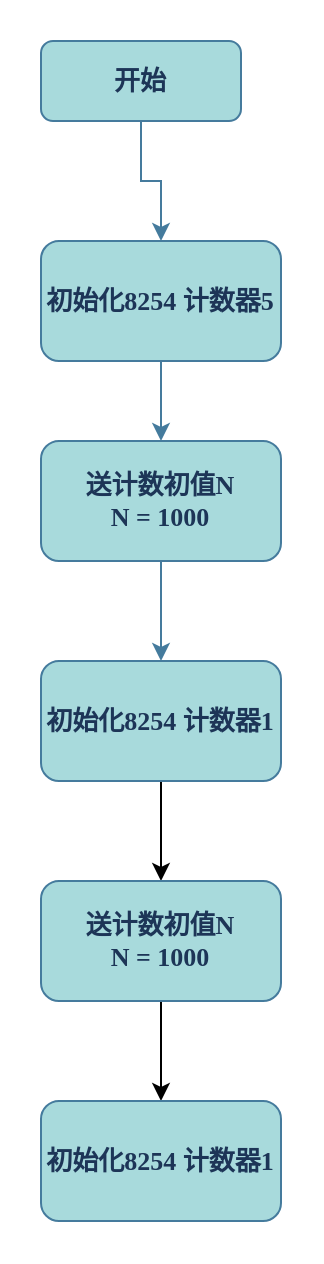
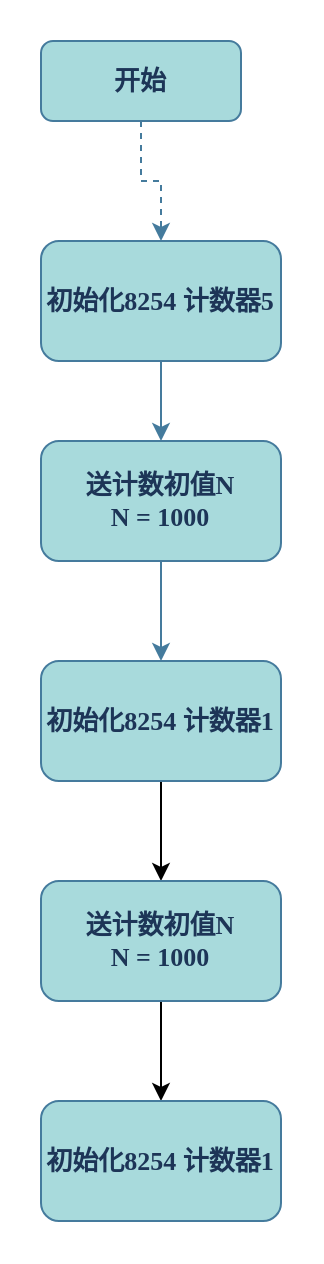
(143, 181) -> (143, 181)
